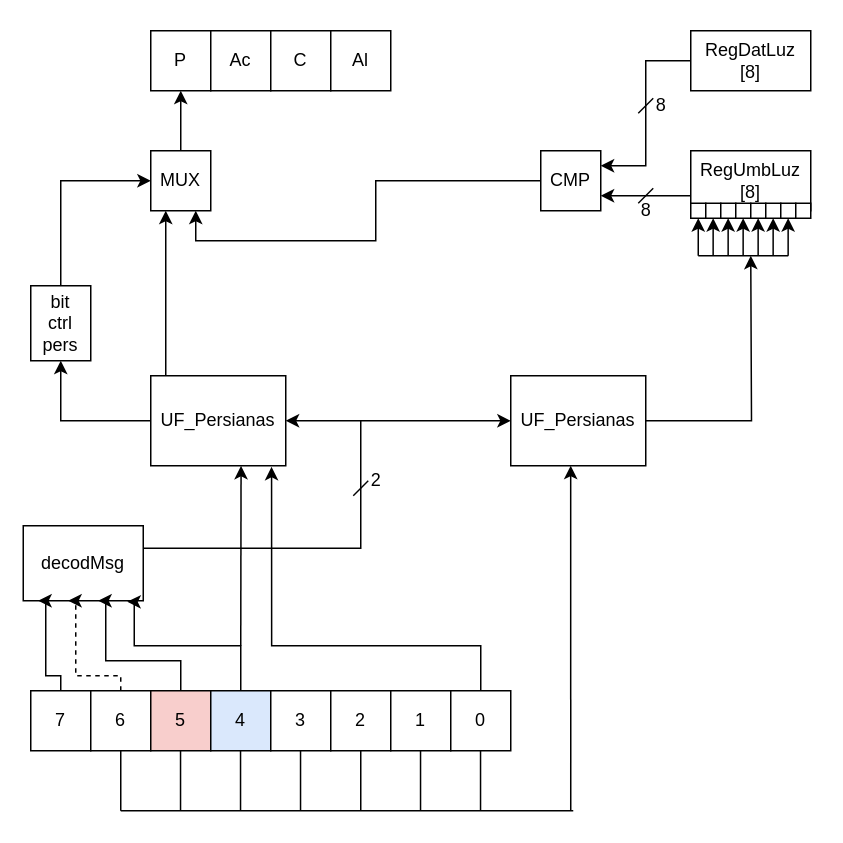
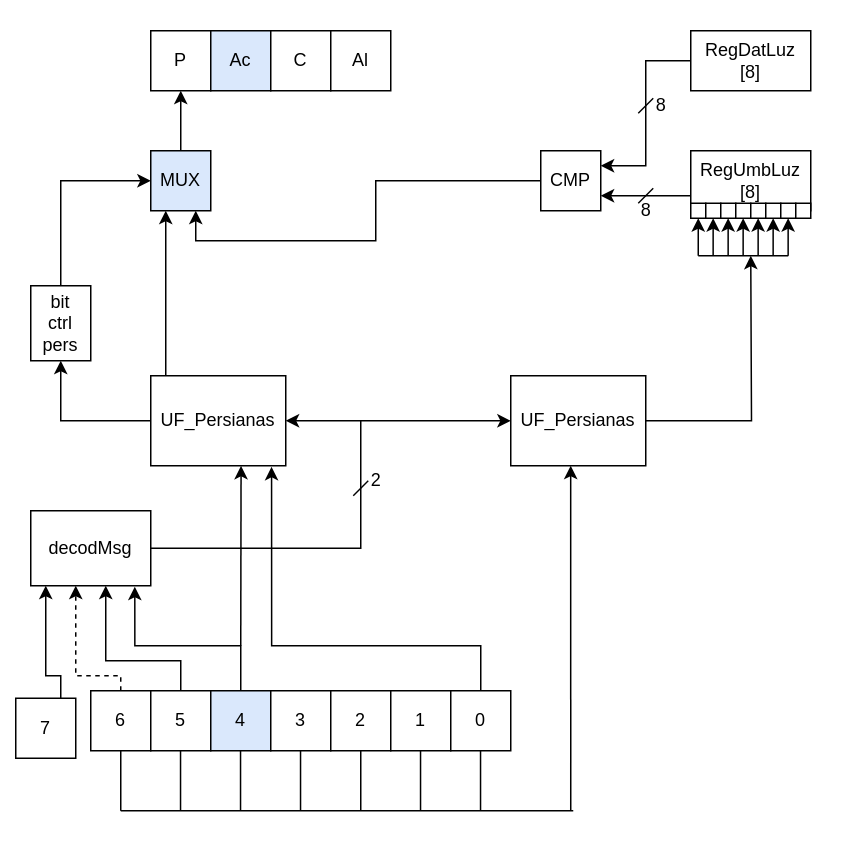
(241, 61) -> (241, 61)
(181, 181) -> (181, 181)
(83, 563) -> (91, 548)
(61, 721) -> (46, 728)
(181, 721) -> (181, 721)
